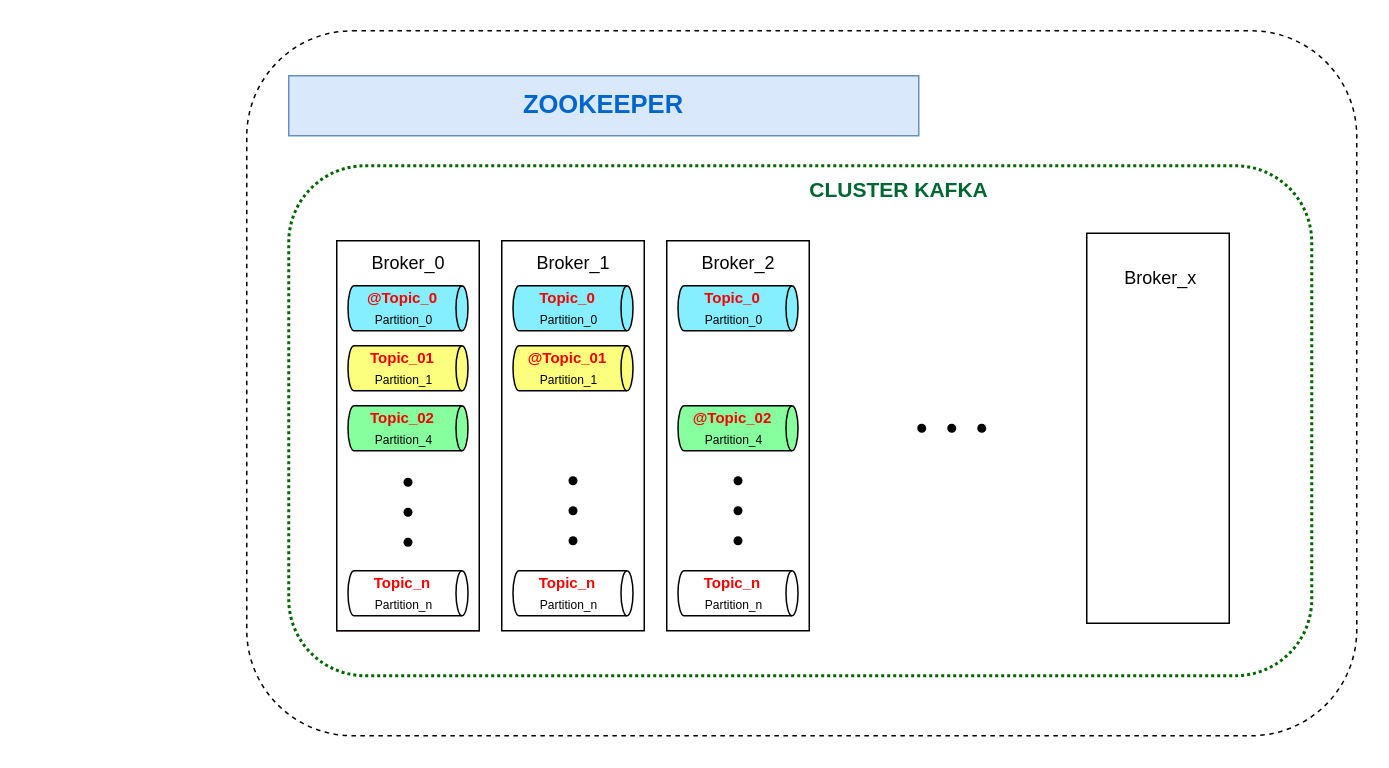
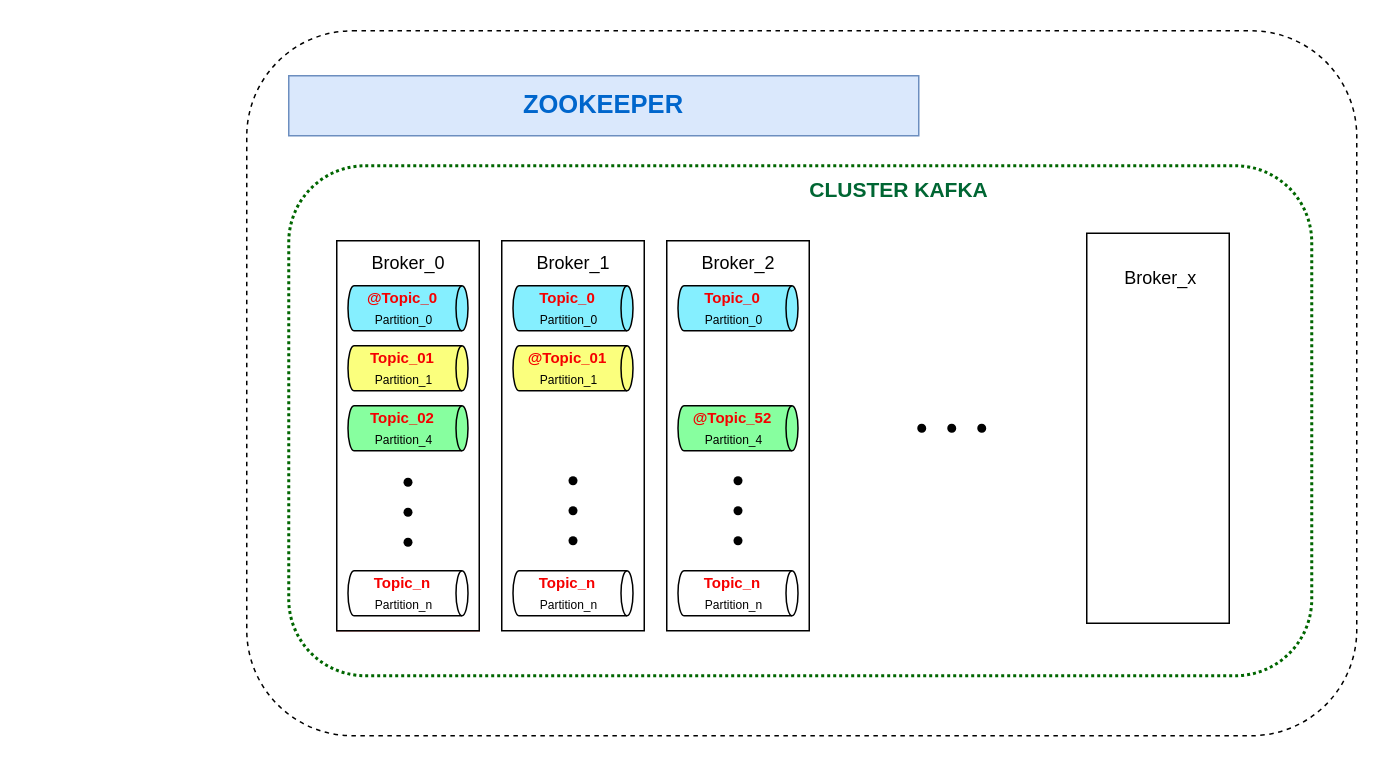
(733, 418) -> (733, 418)
